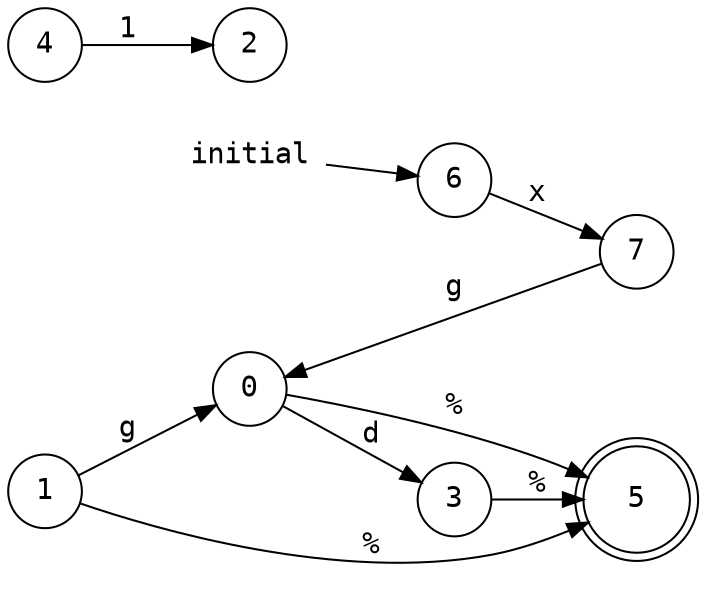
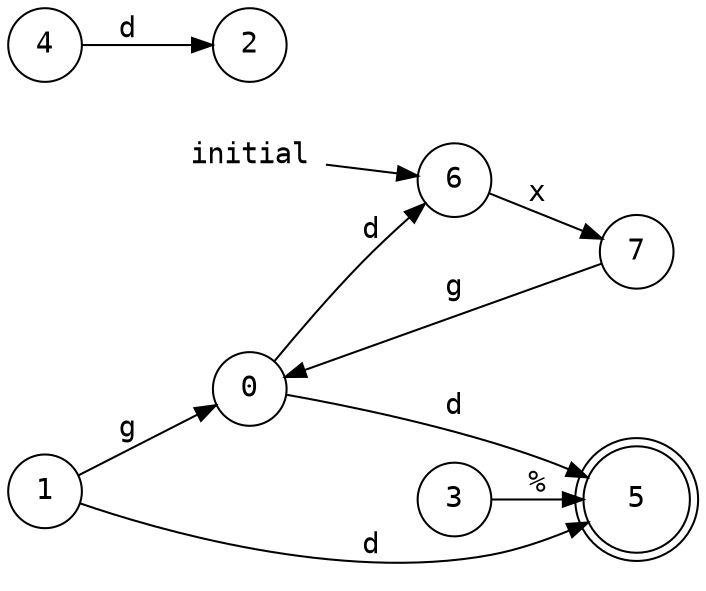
(128, 30) -> (128, 30)
(454, 406) -> (454, 406)
(343, 439) -> (339, 287)
(372, 546) -> (372, 546)
